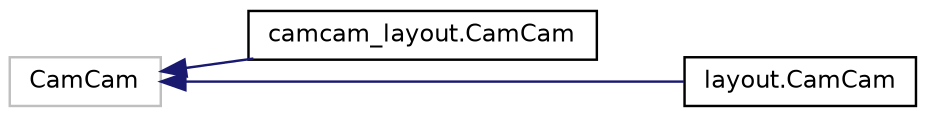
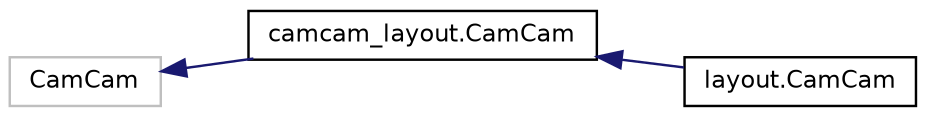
(435, 82) -> (653, 64)
